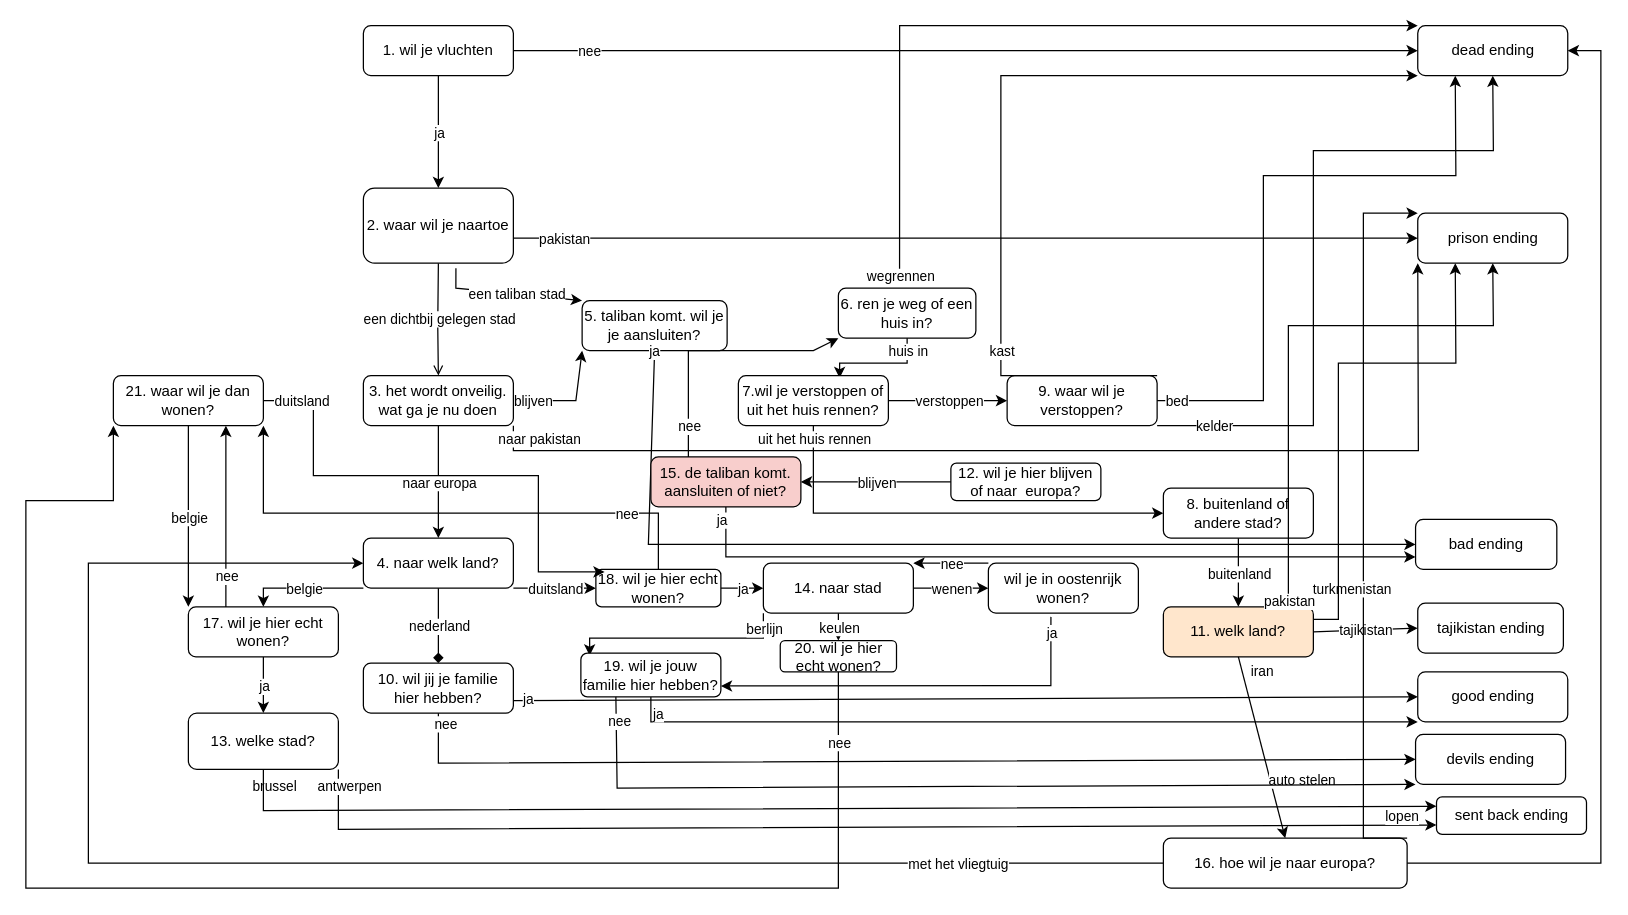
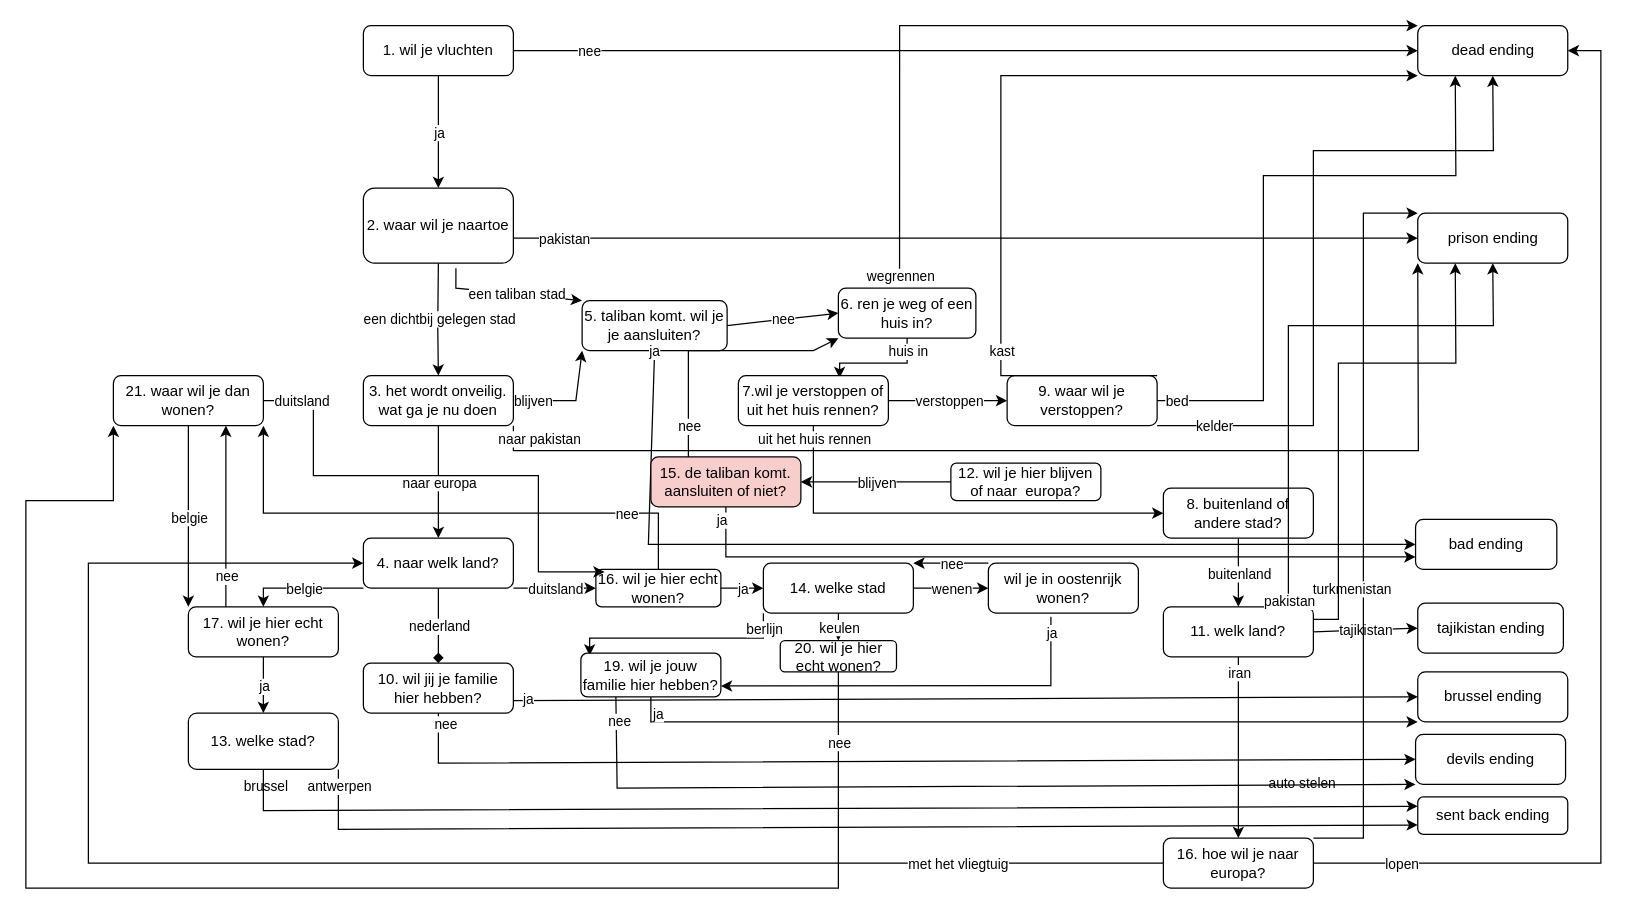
none -> (778, 320)
(438, 368) -> (438, 366)
(658, 588) -> (658, 588)
(838, 588) -> (838, 588)
(1238, 632) -> (1238, 632)
(1493, 697) -> (1493, 697)
(1511, 816) -> (1493, 816)
(1285, 863) -> (1238, 863)
